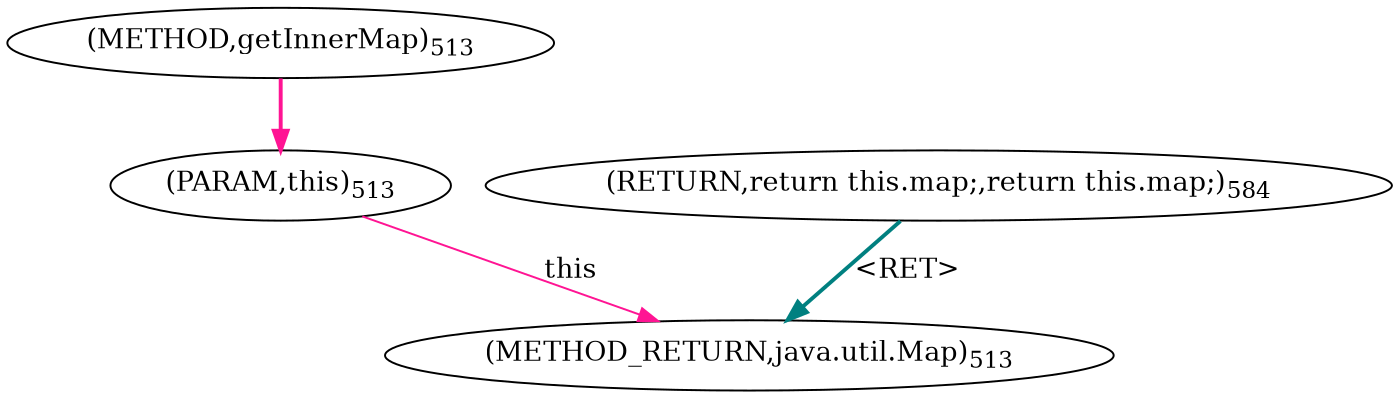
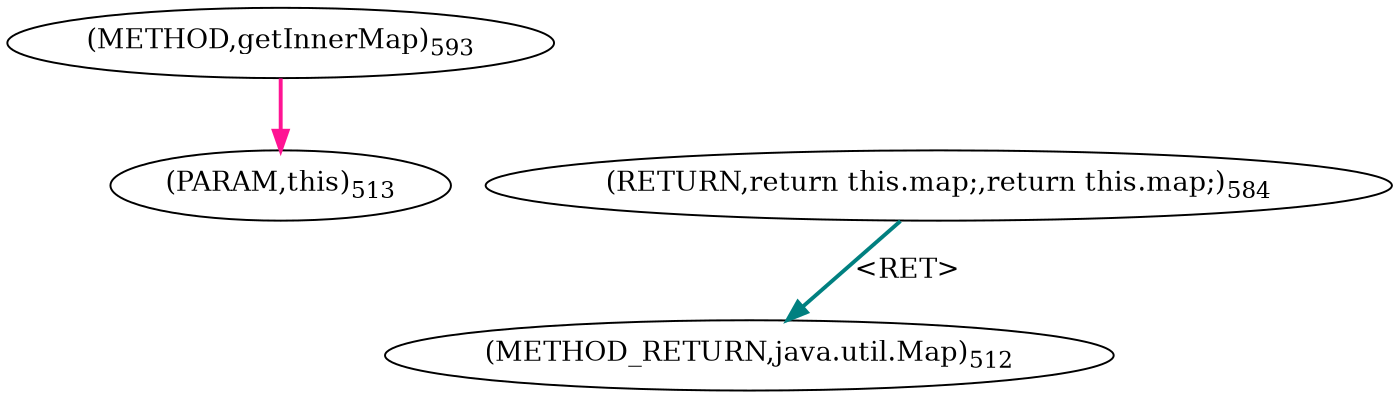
(453, 40) -> (453, 40)
(501, 265) -> none
(992, 352) -> (992, 352)
